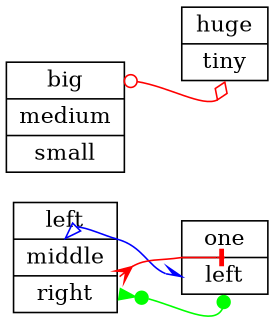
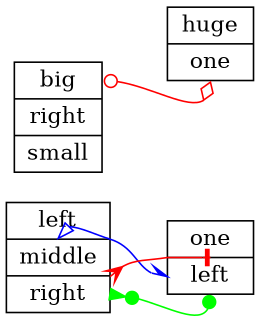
(225, 61) -> (210, 61)
(65, 116) -> (58, 116)
